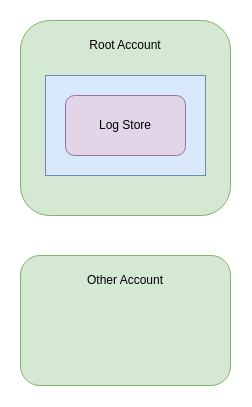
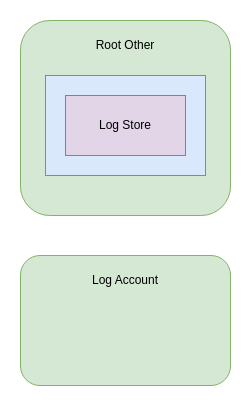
(126, 46) -> (126, 46)
(126, 126) -> (126, 126)
(126, 281) -> (126, 281)
